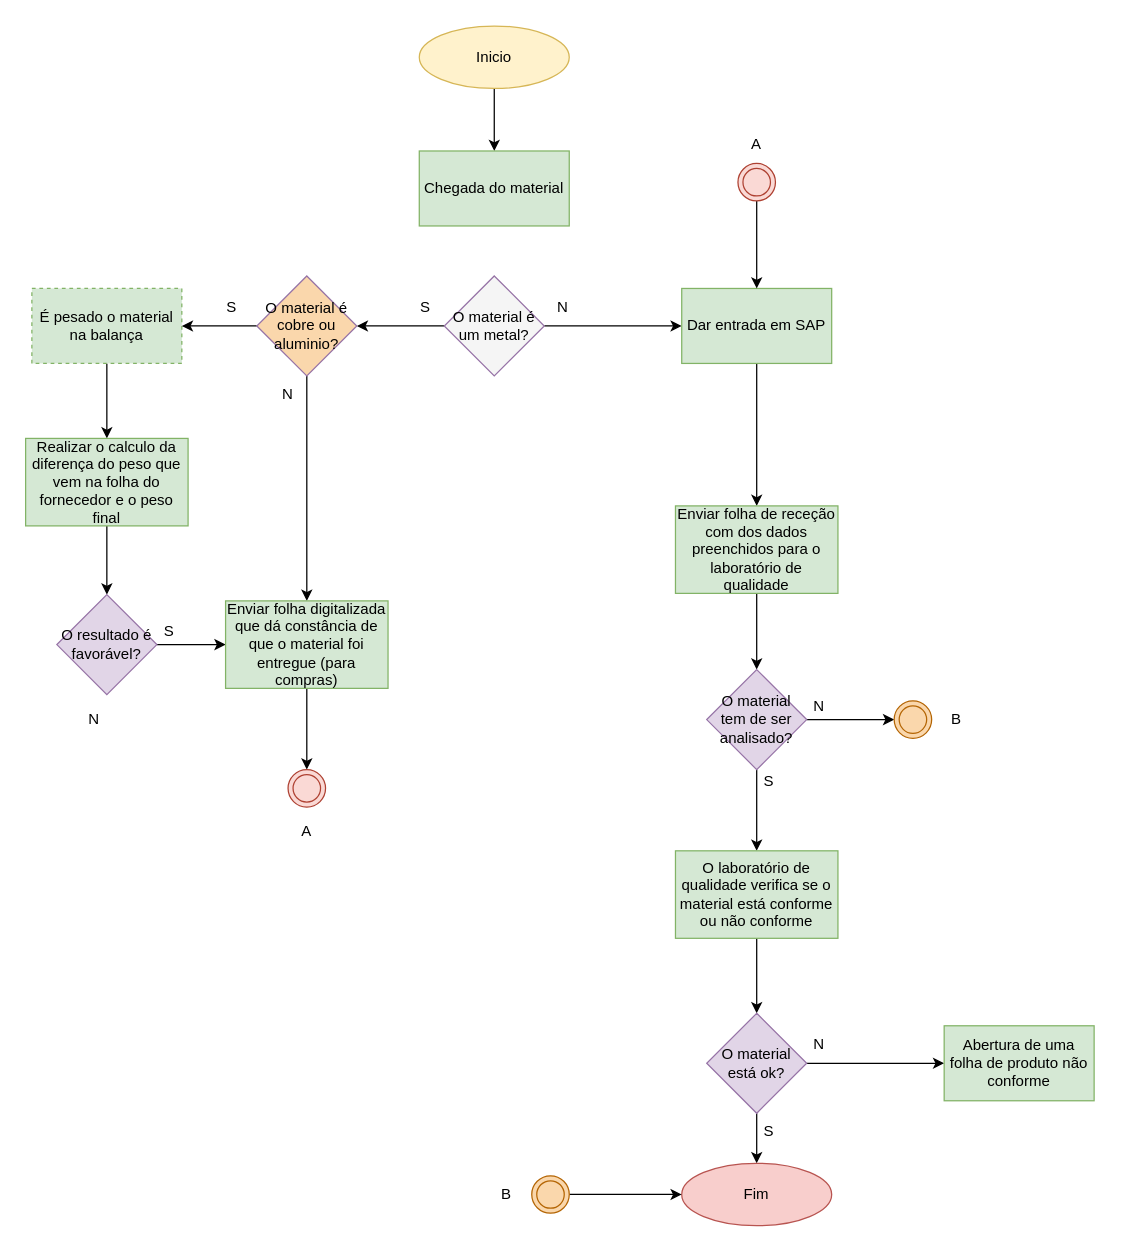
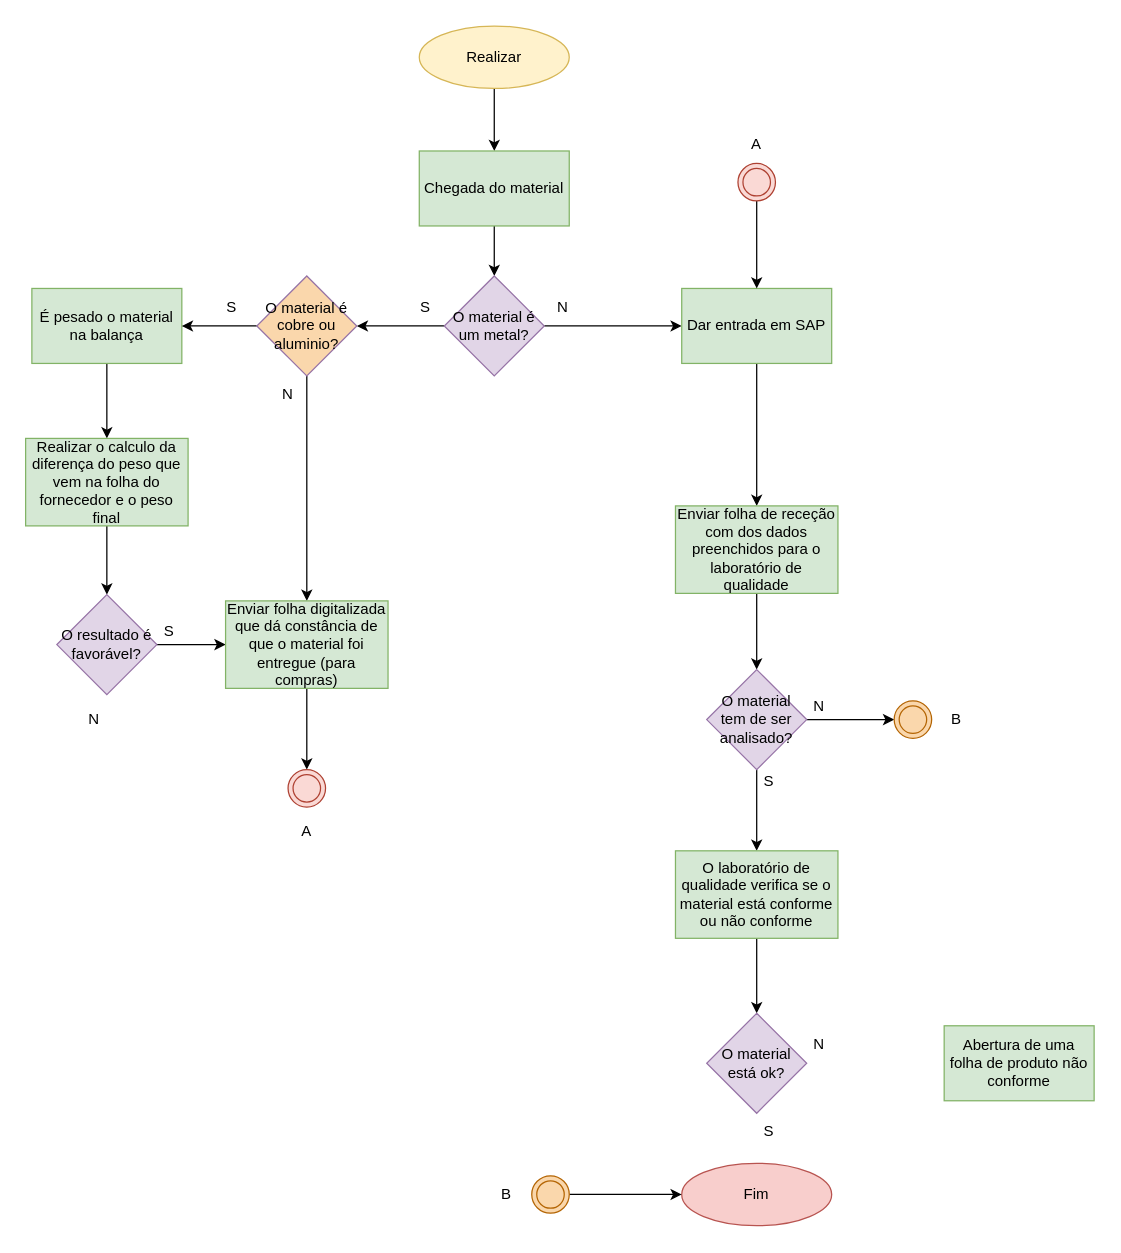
(494, 57) -> (494, 57)
none -> (494, 247)
(107, 326) -> (107, 326)
(494, 326) -> (494, 326)
(871, 1063) -> none
(757, 1134) -> none
